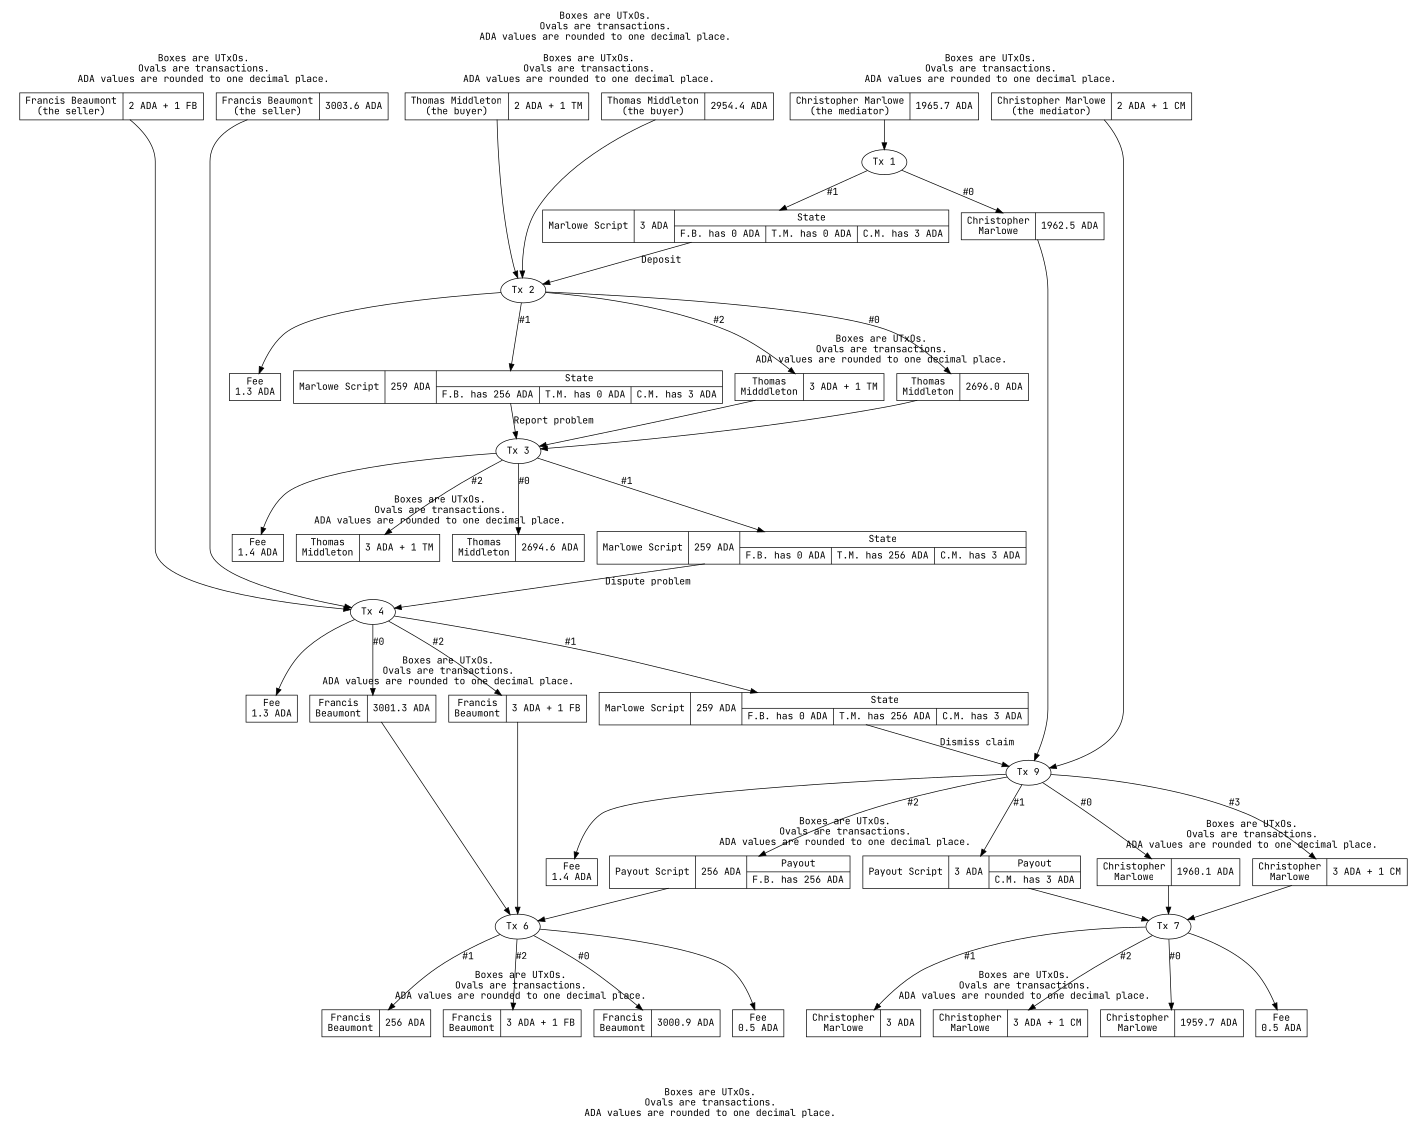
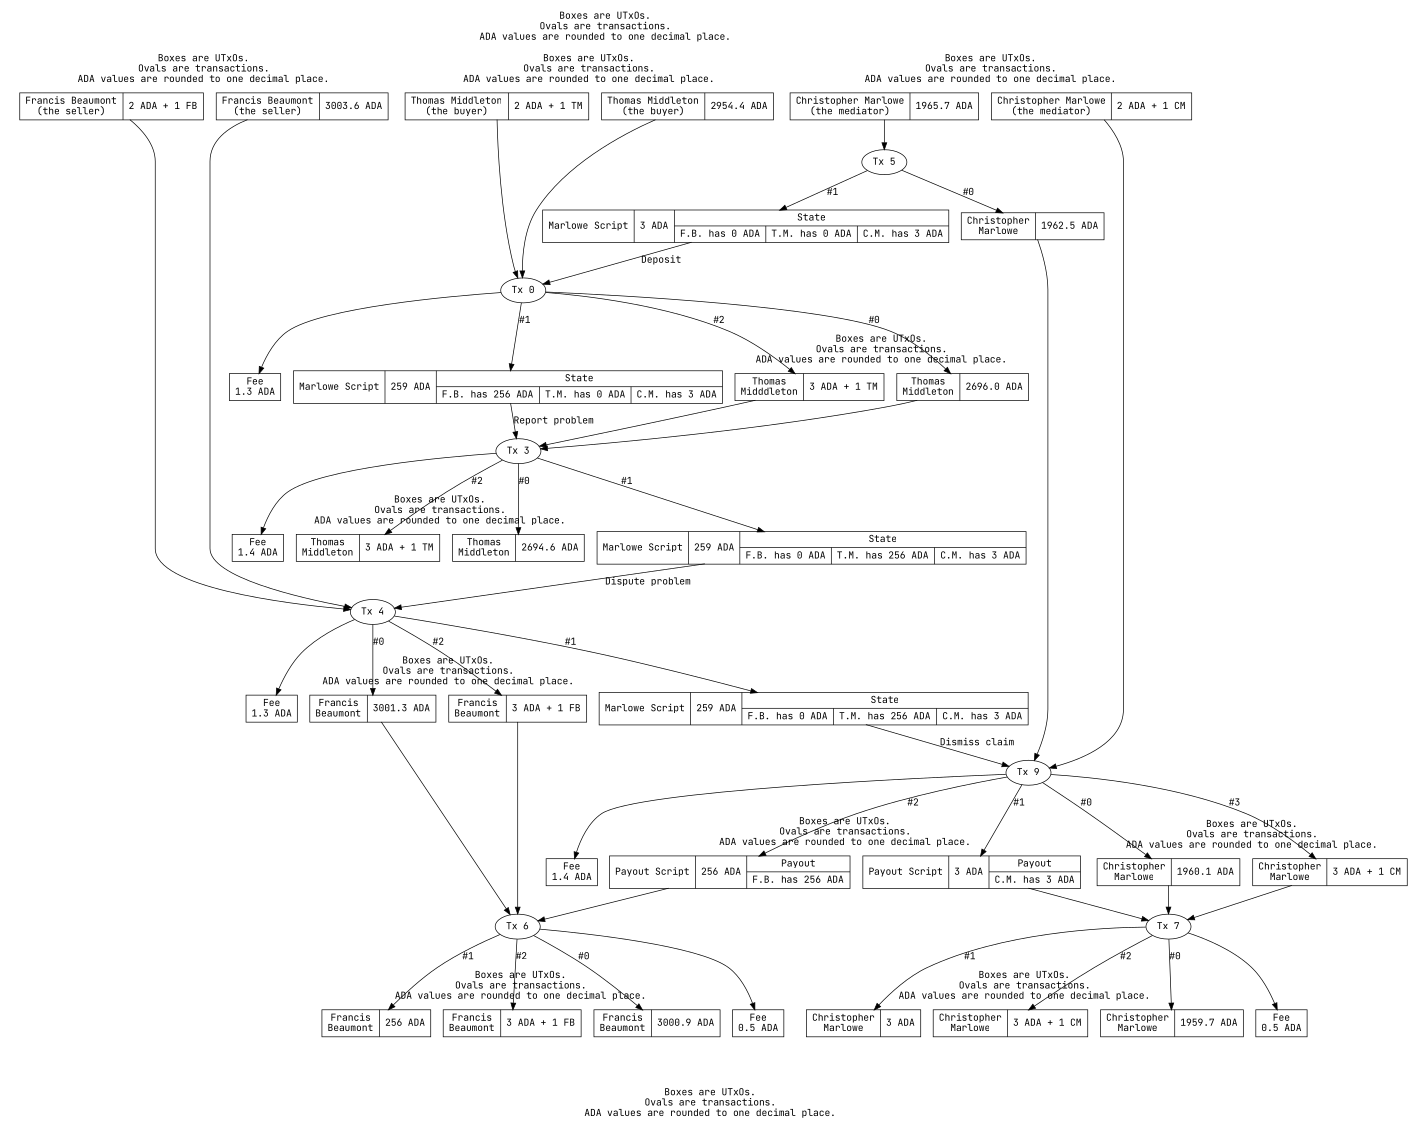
(884, 162) -> (884, 162)
(523, 290) -> (523, 290)
